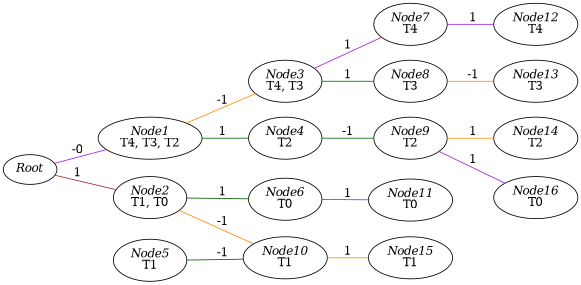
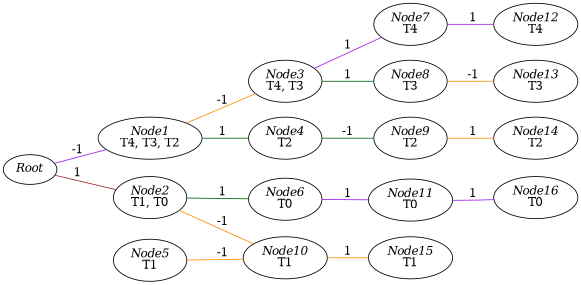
(78, 150) -> (78, 150)
(472, 167) -> (473, 200)
(215, 260) -> (215, 260)
